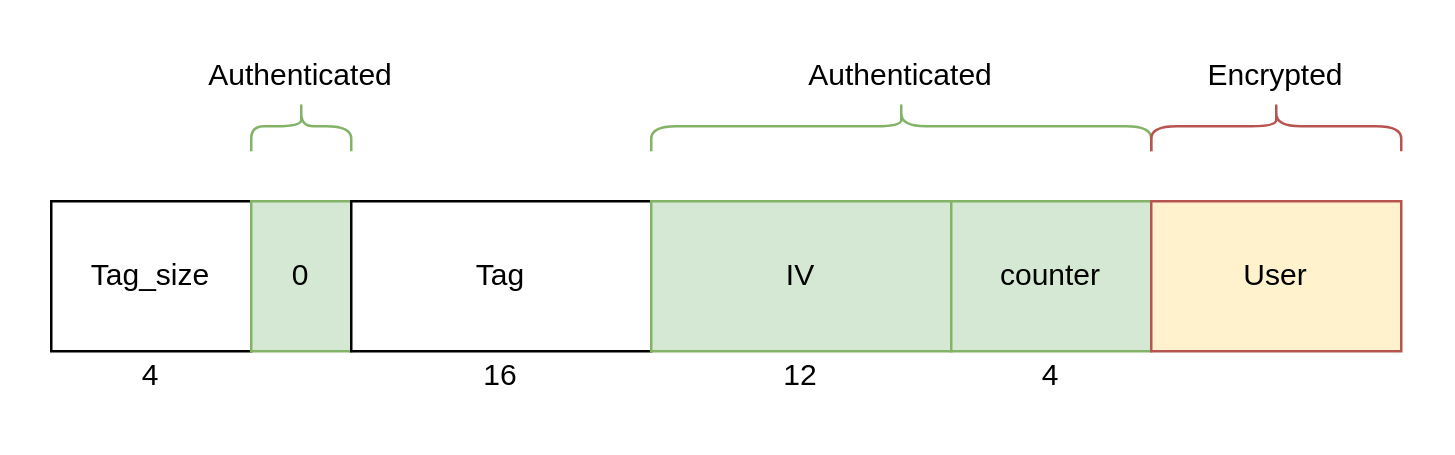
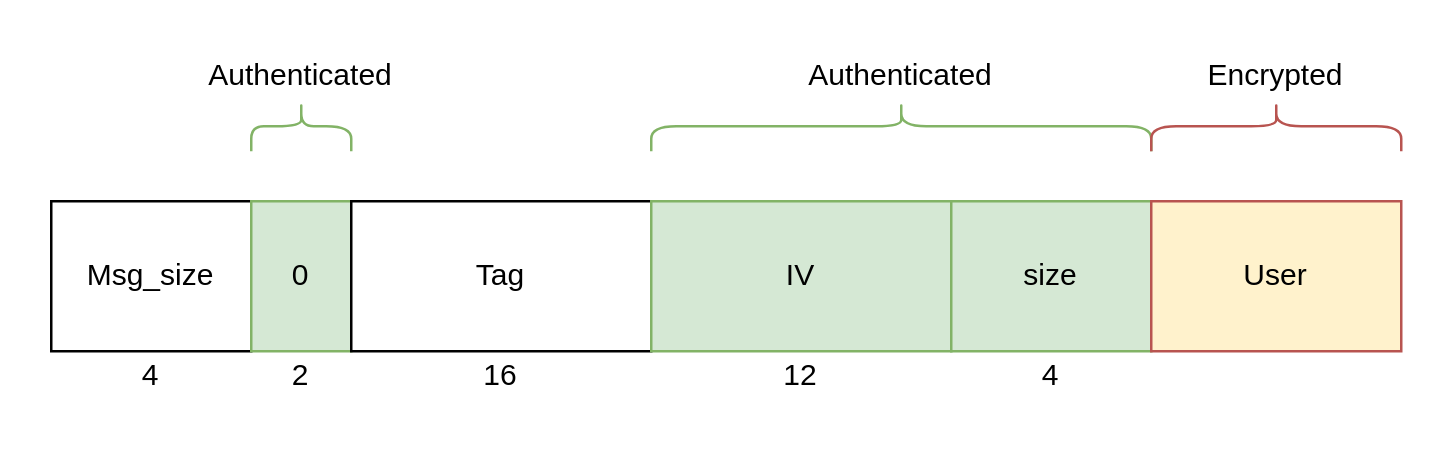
(151, 276) -> (151, 276)
(1051, 276) -> (1051, 276)
none -> (301, 376)
